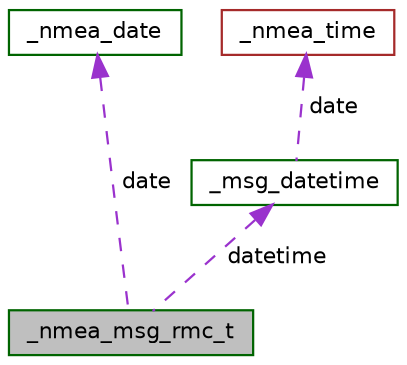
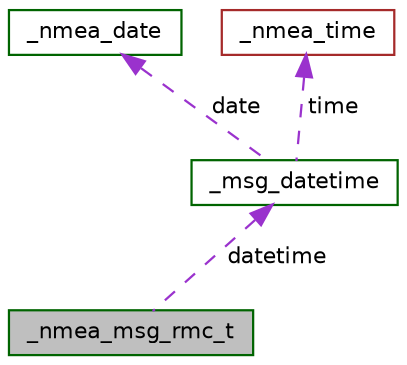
(330, 108) -> (330, 108)
(114, 194) -> (205, 115)
